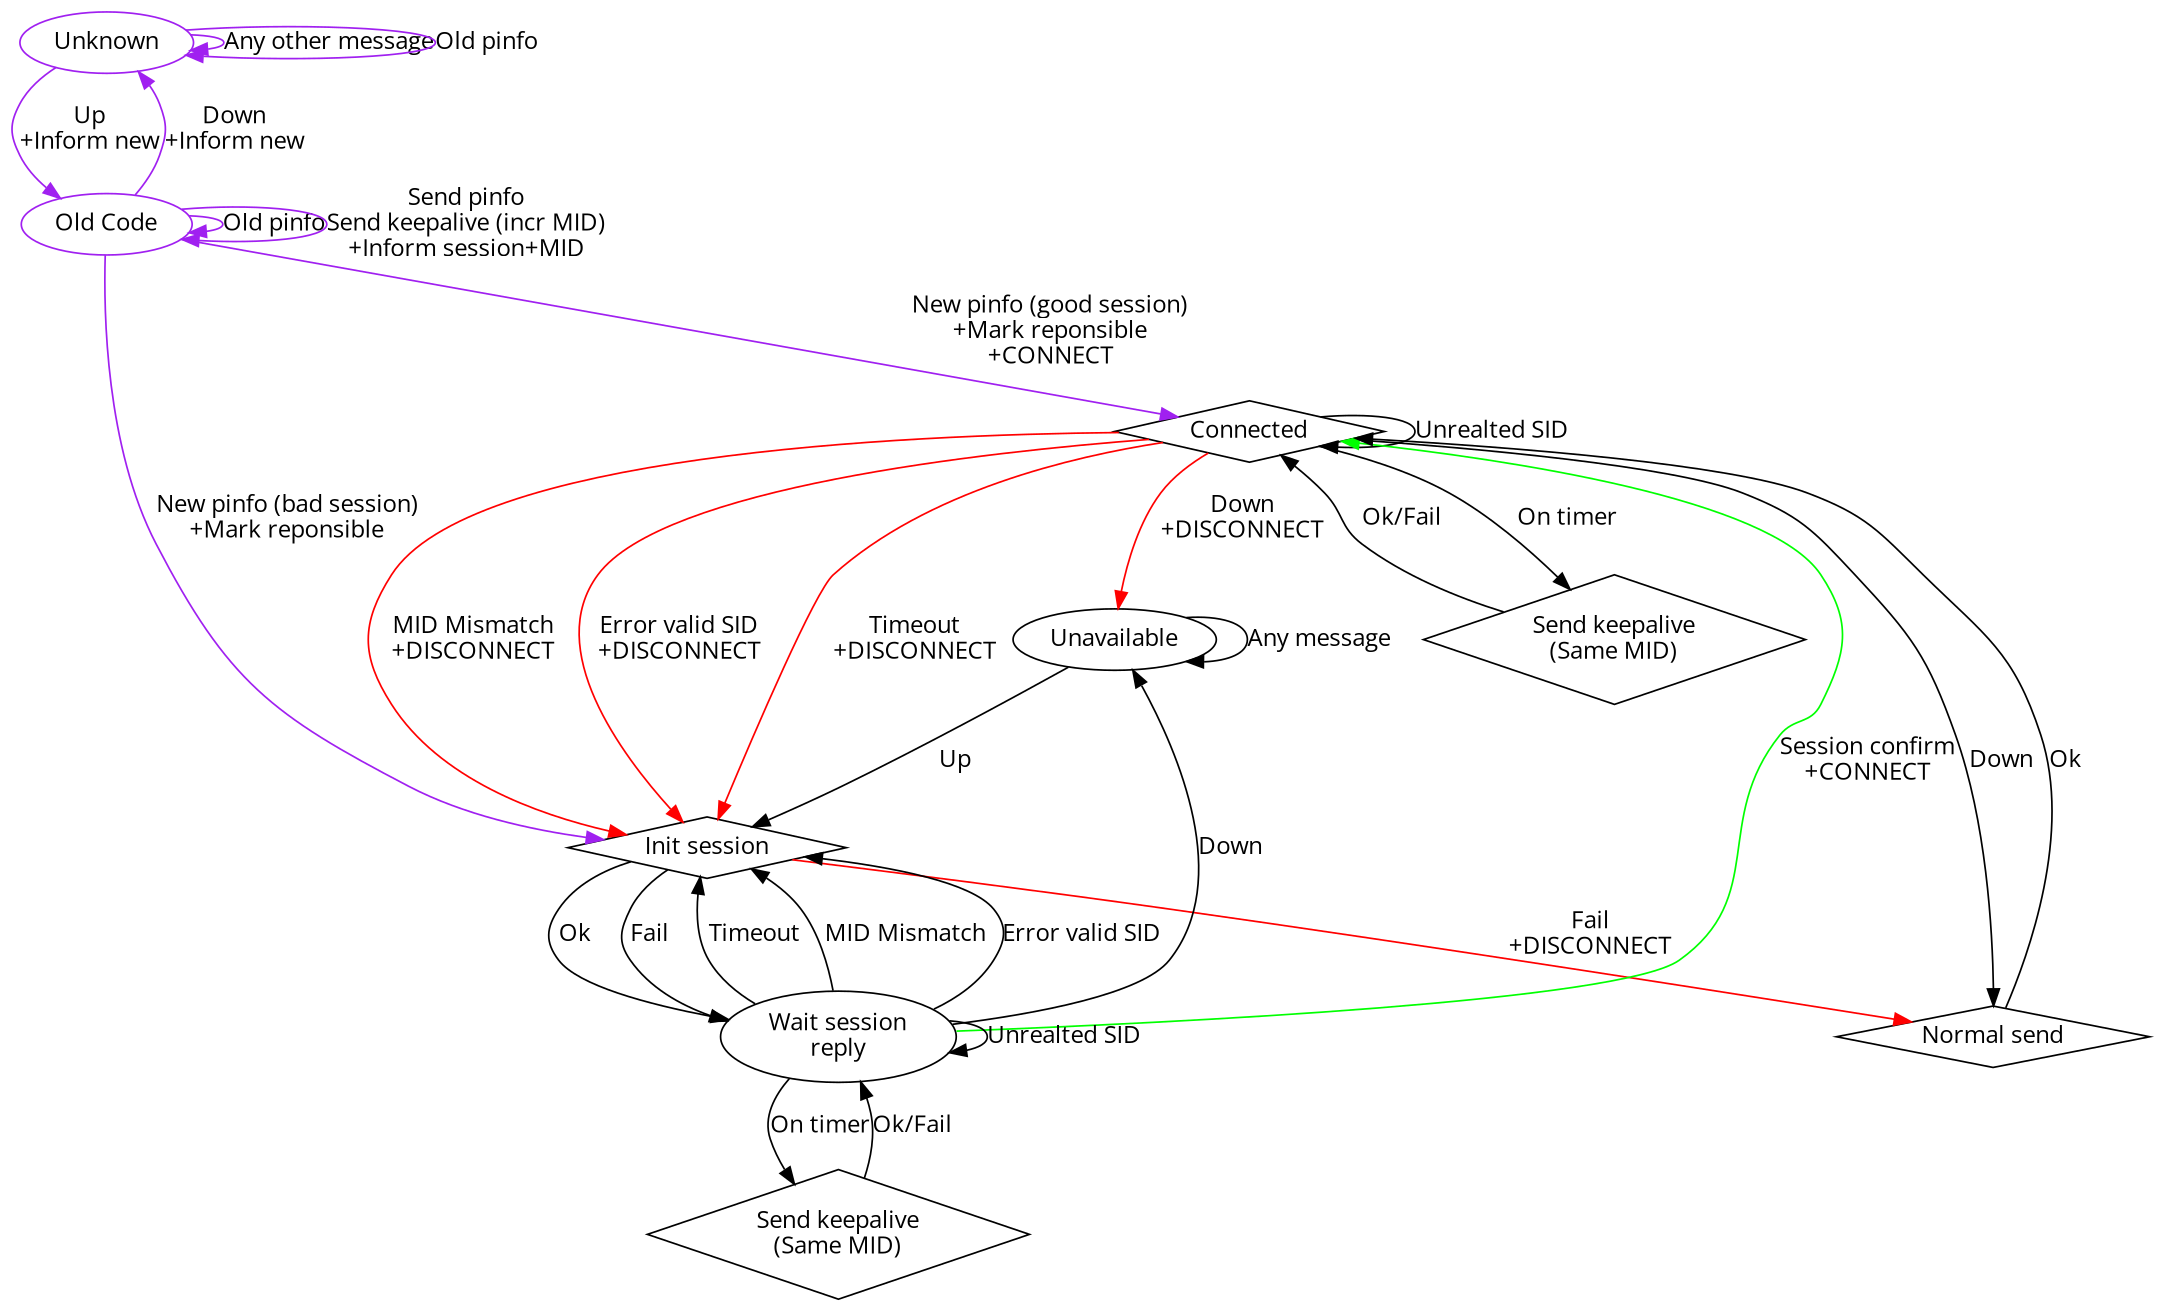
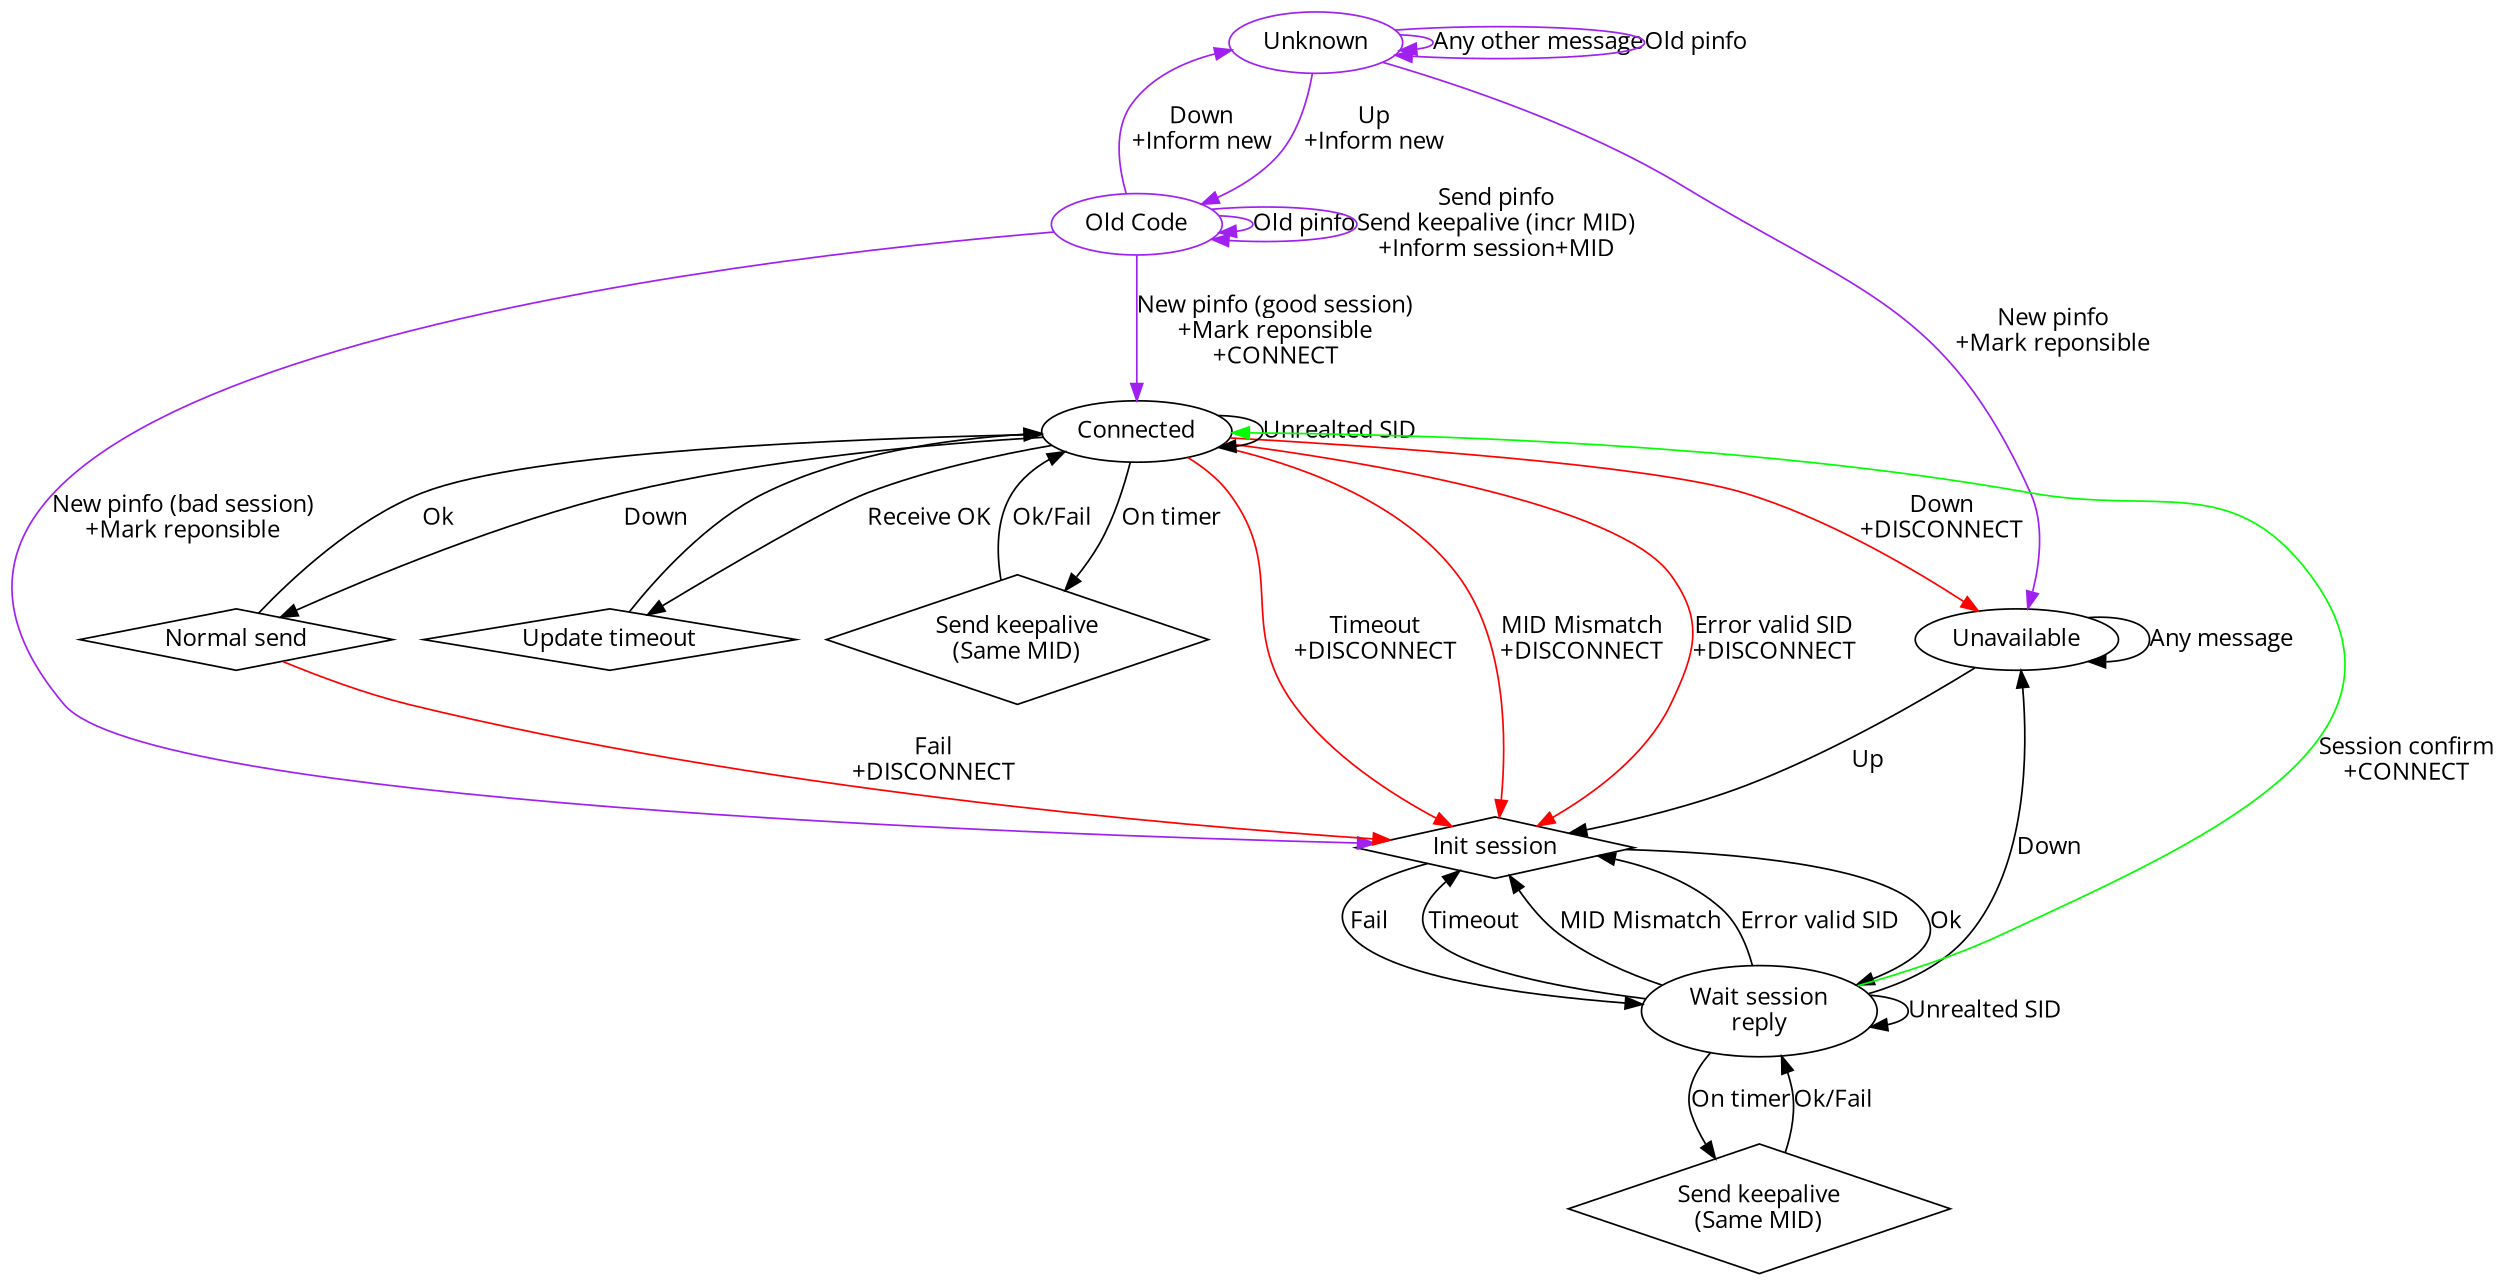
none -> (1791, 248)
(1249, 432) -> (1137, 432)
none -> (610, 640)
(1344, 934) -> (822, 782)
